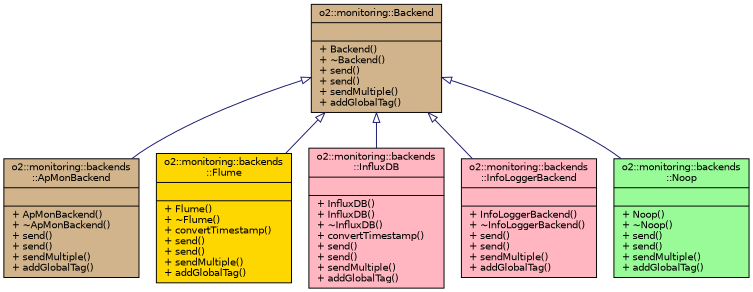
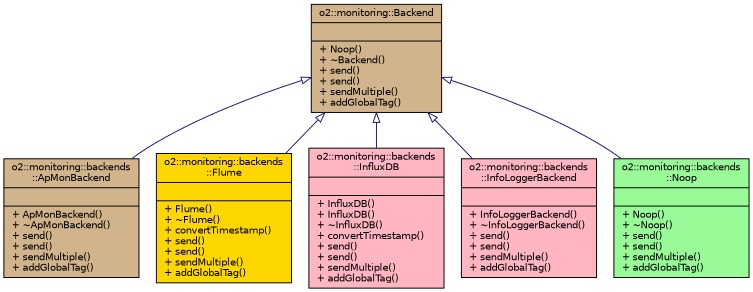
(348, 50) -> (341, 50)
